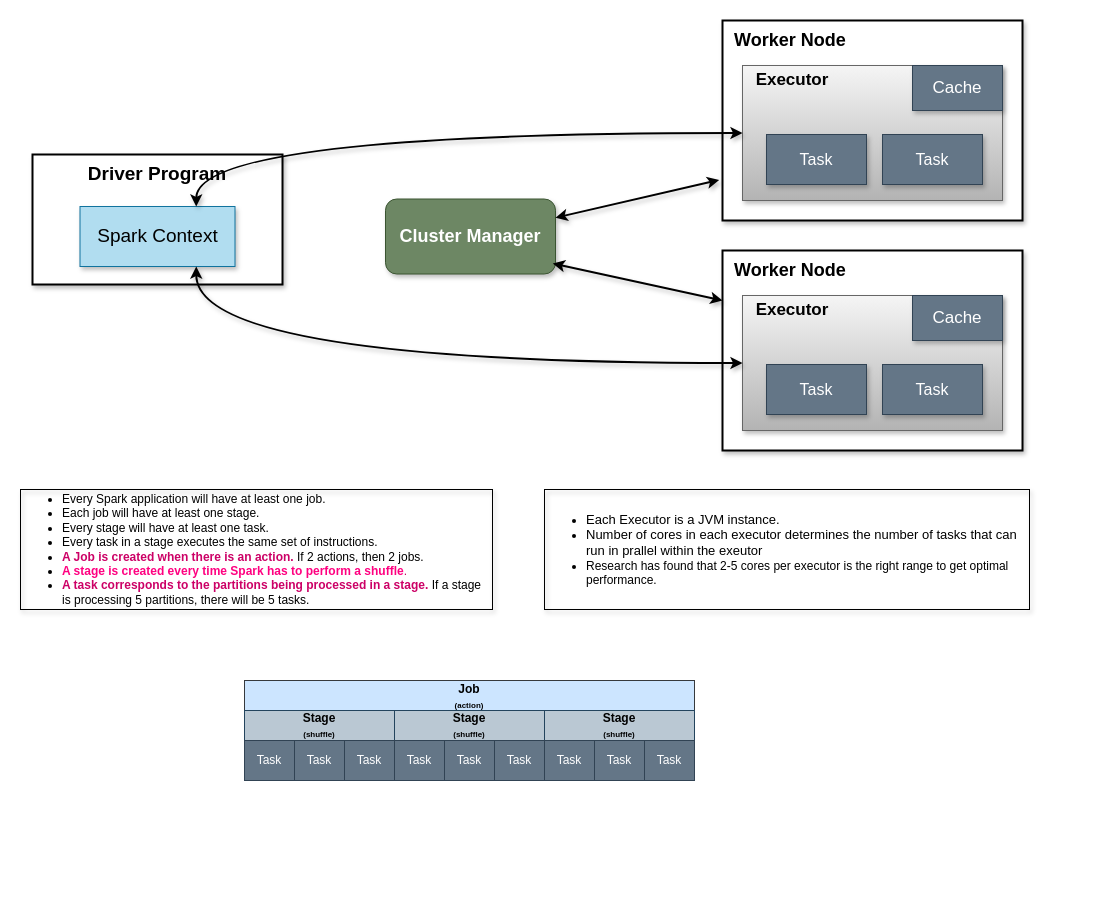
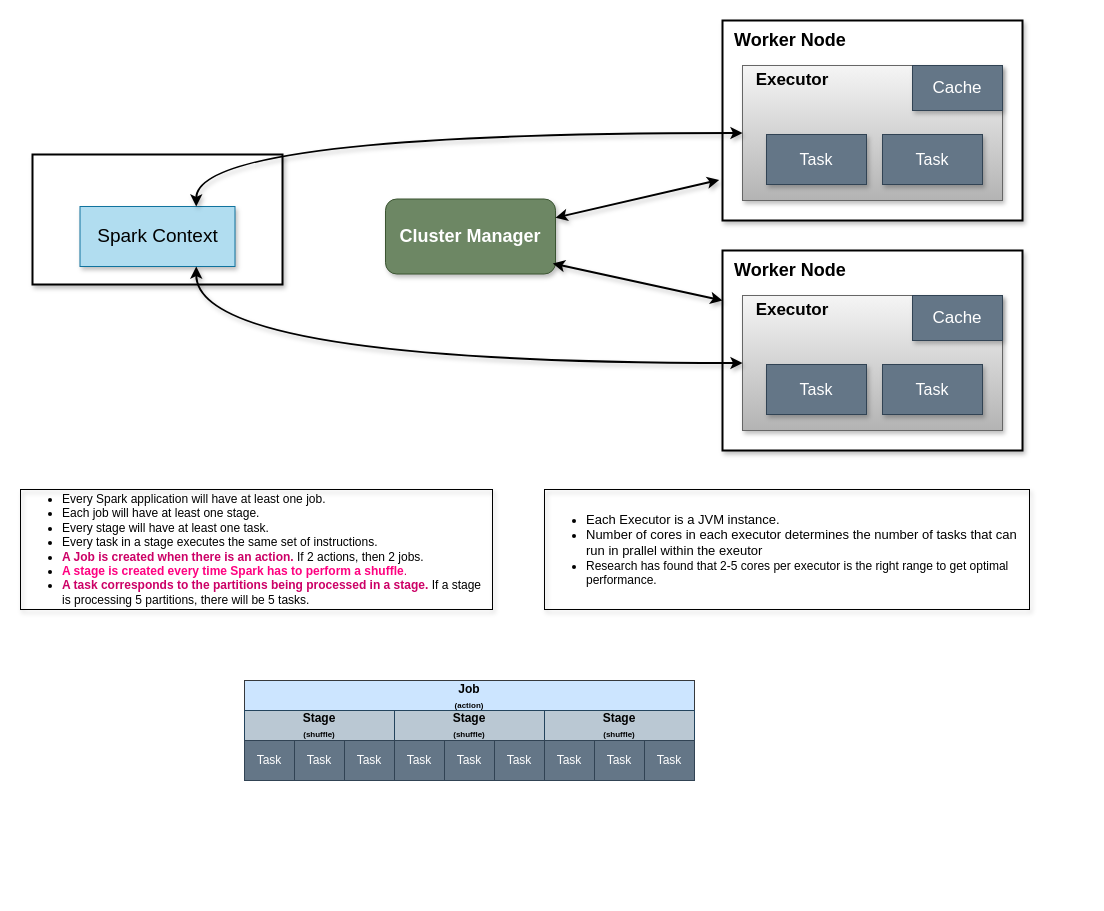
(158, 175) -> none
